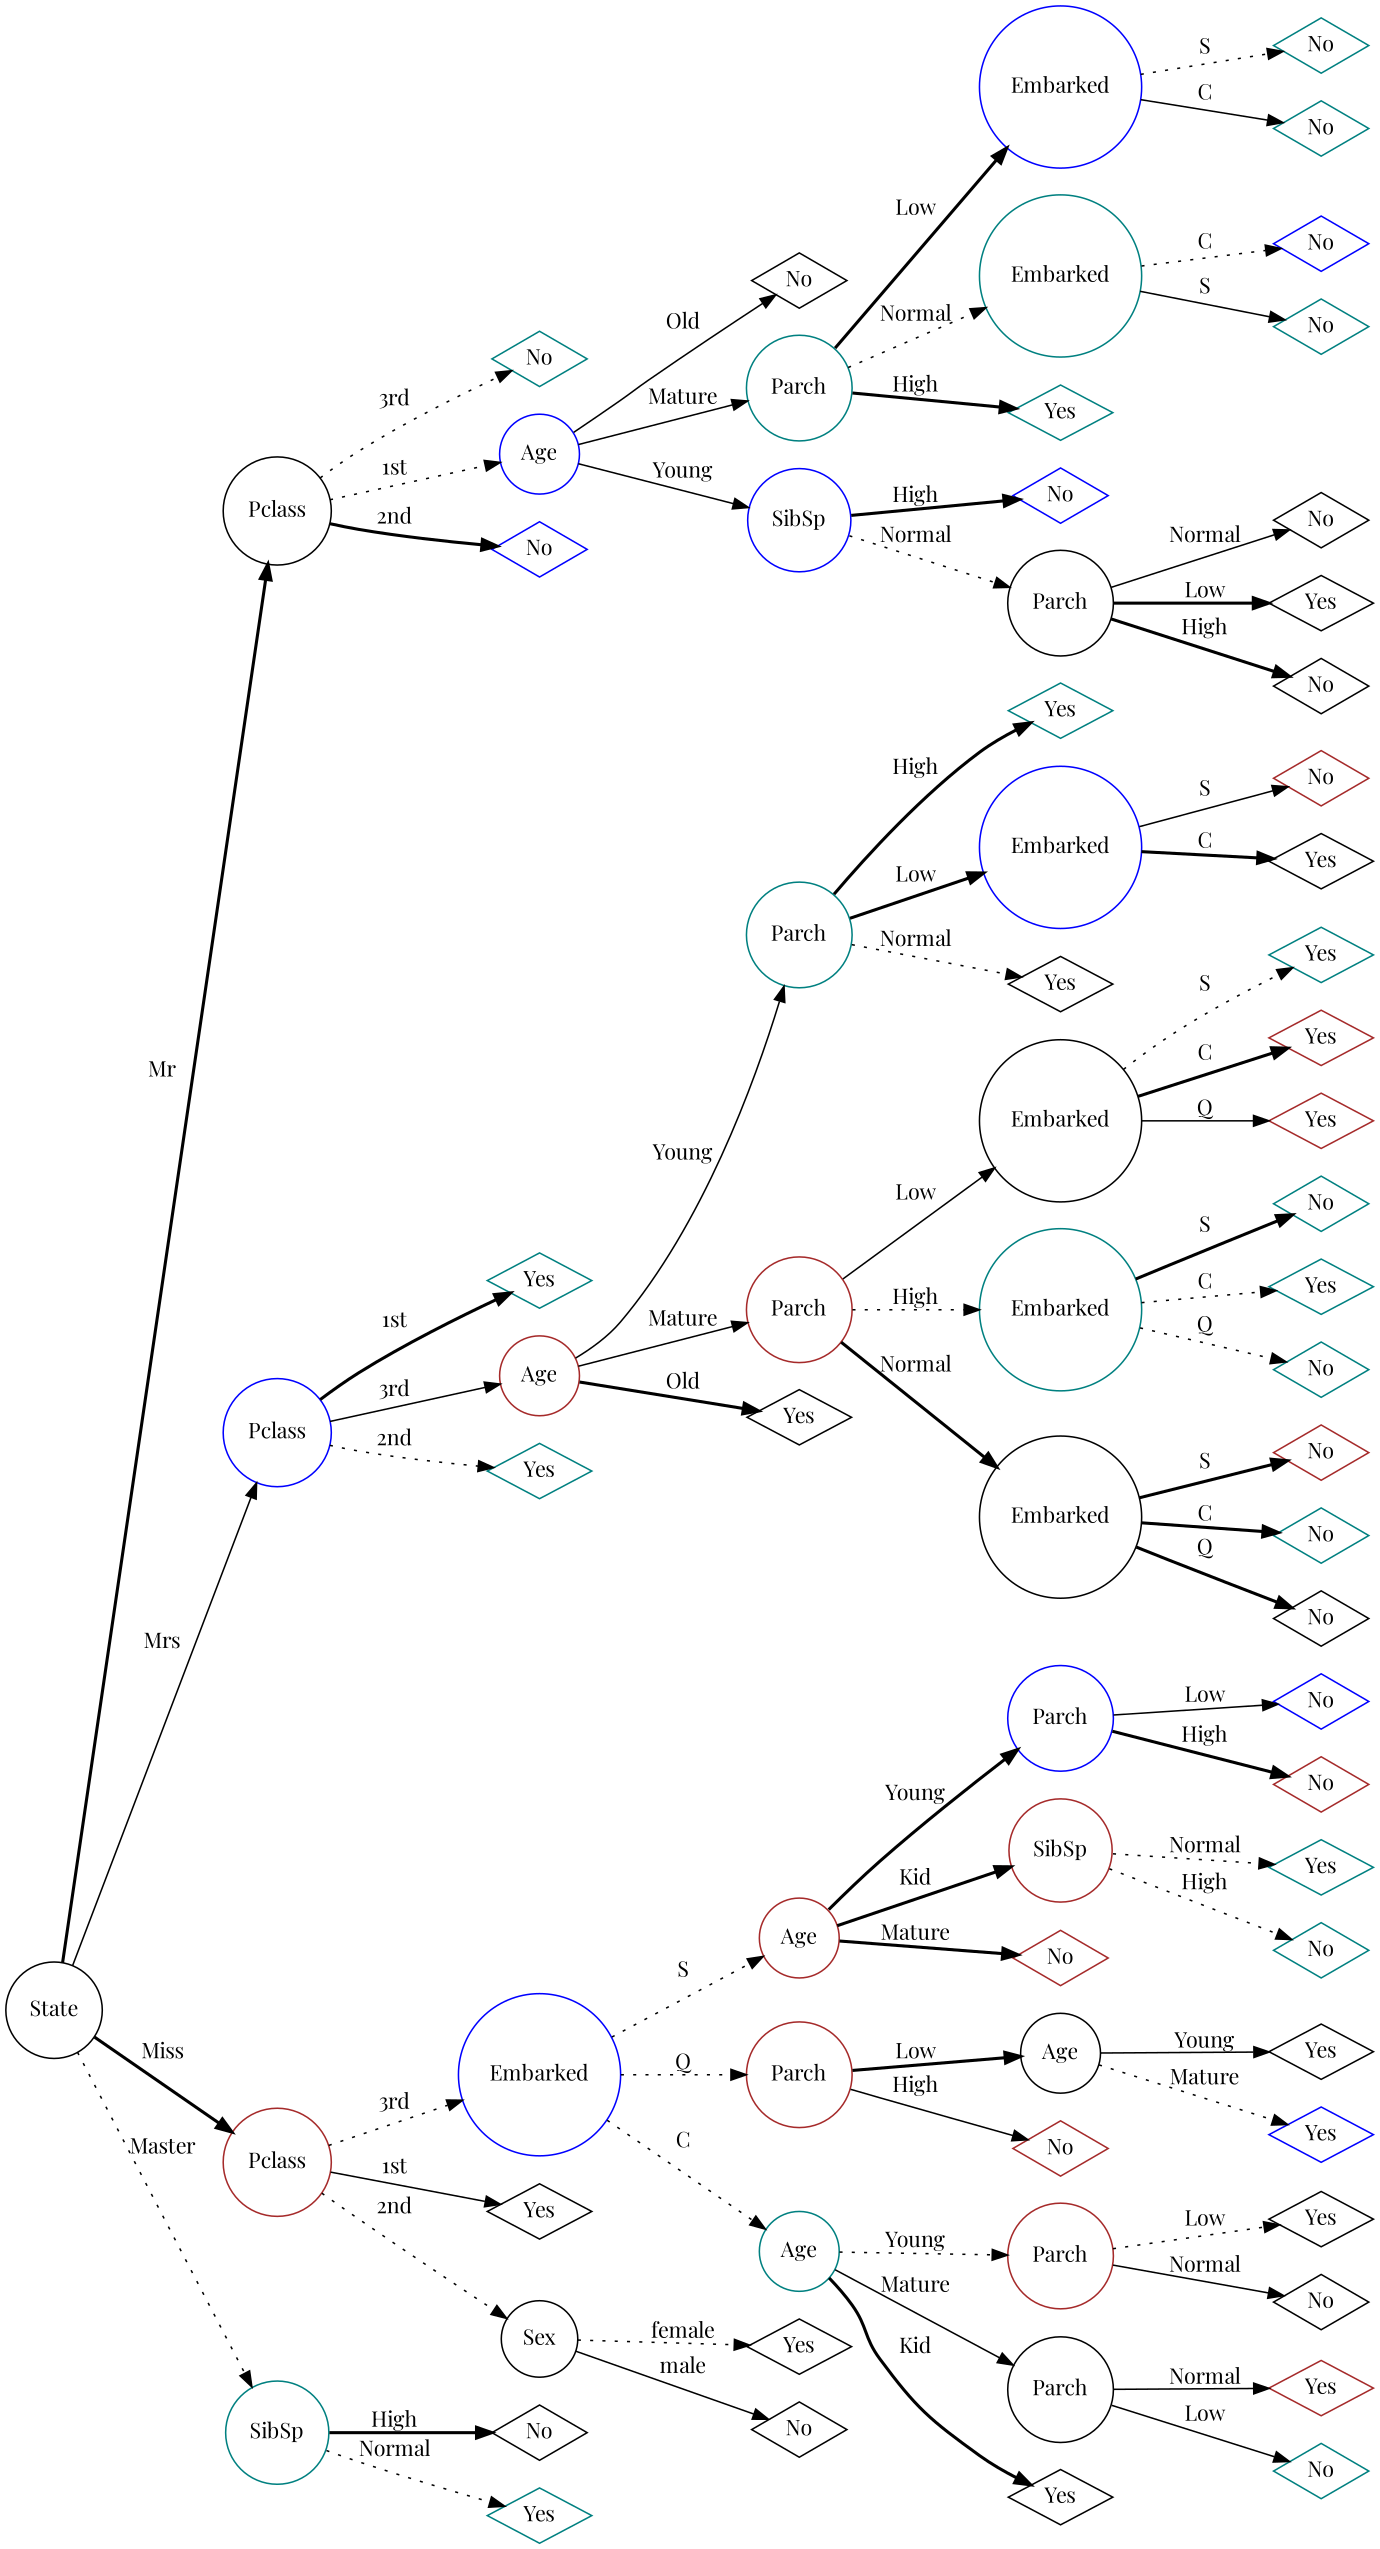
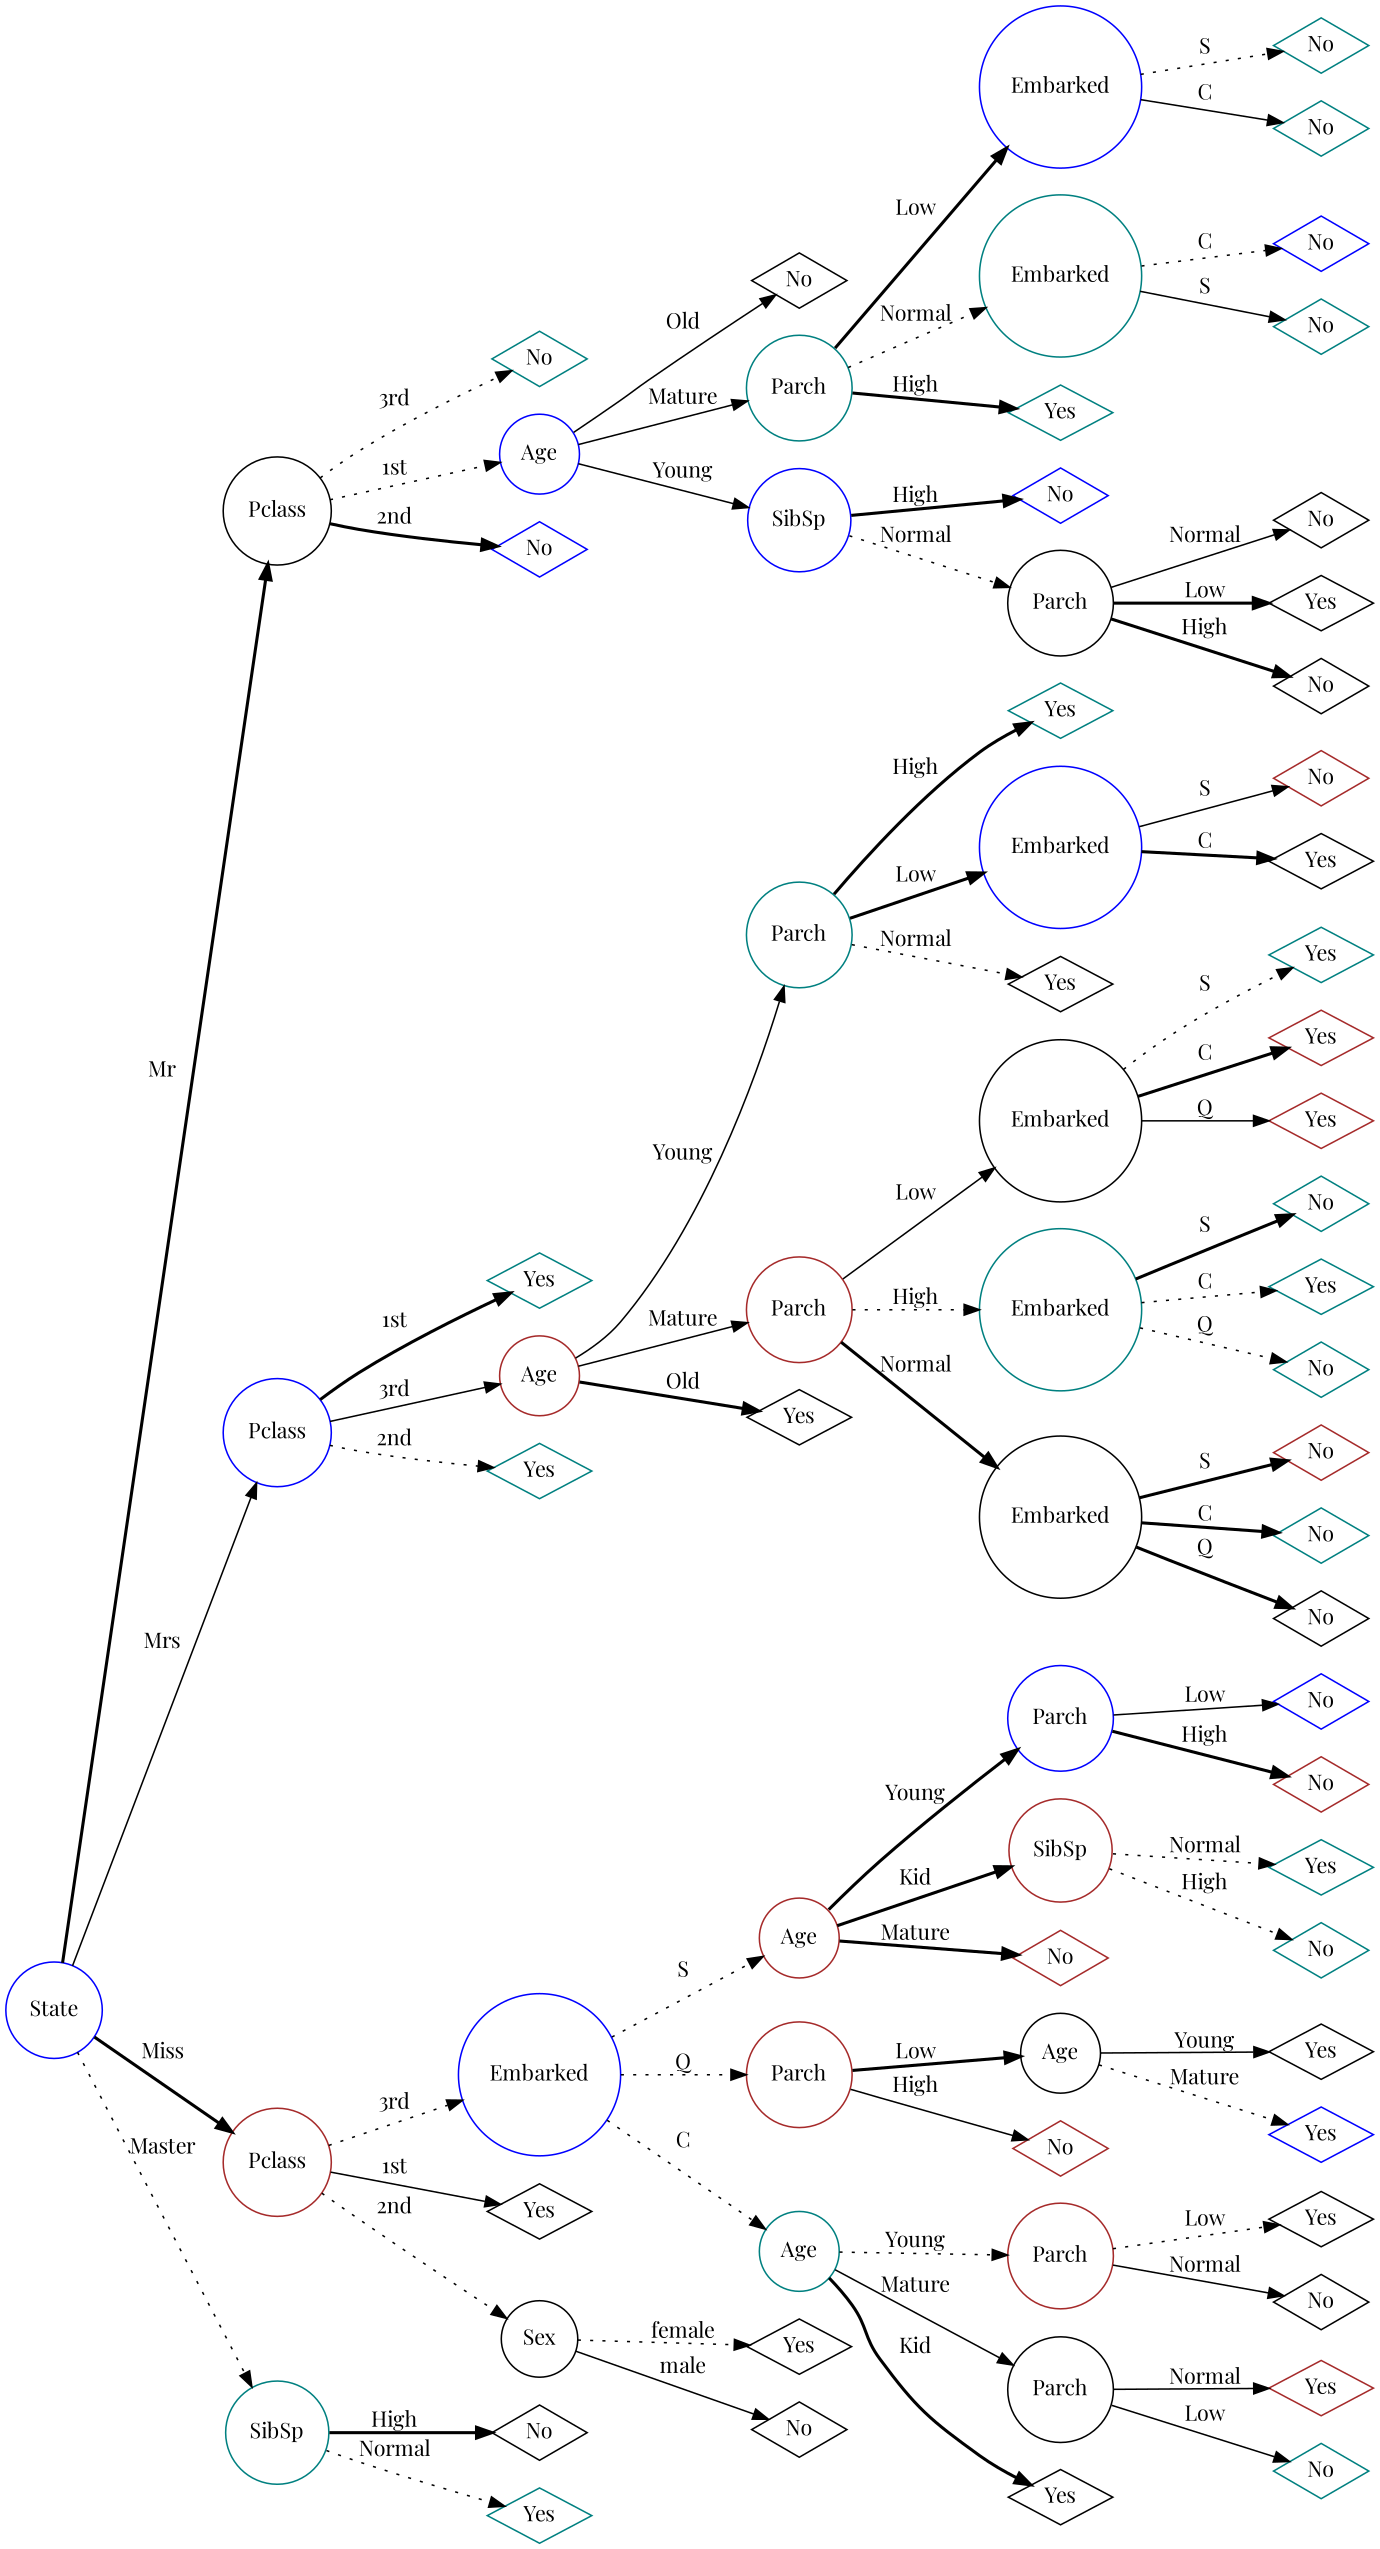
(54, 2010) -> (54, 2010)
